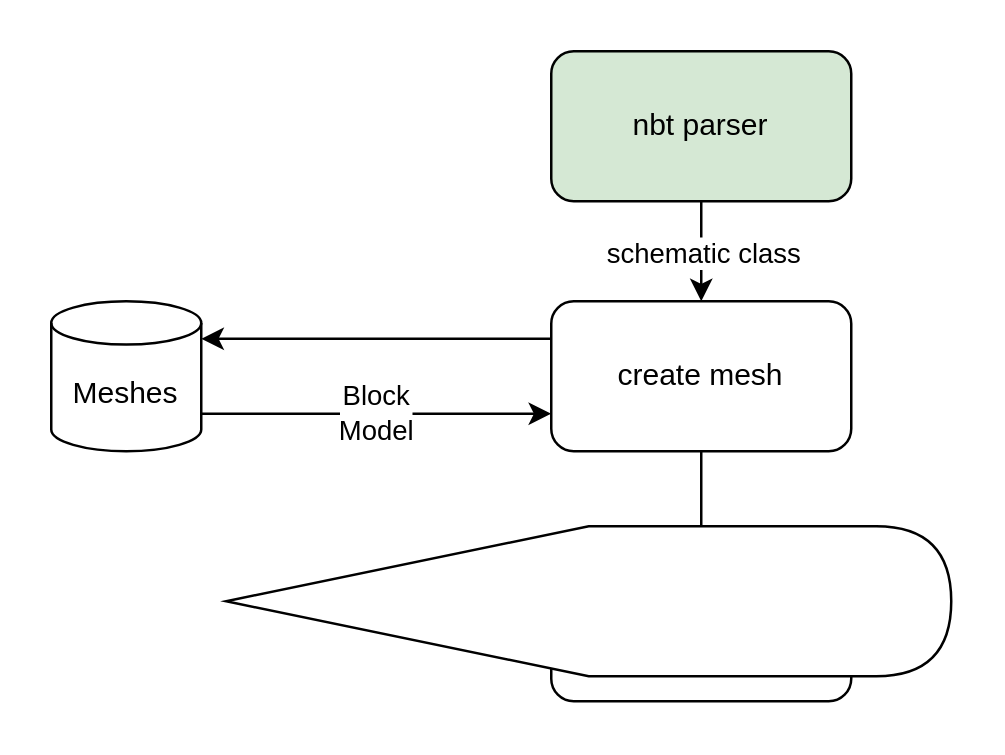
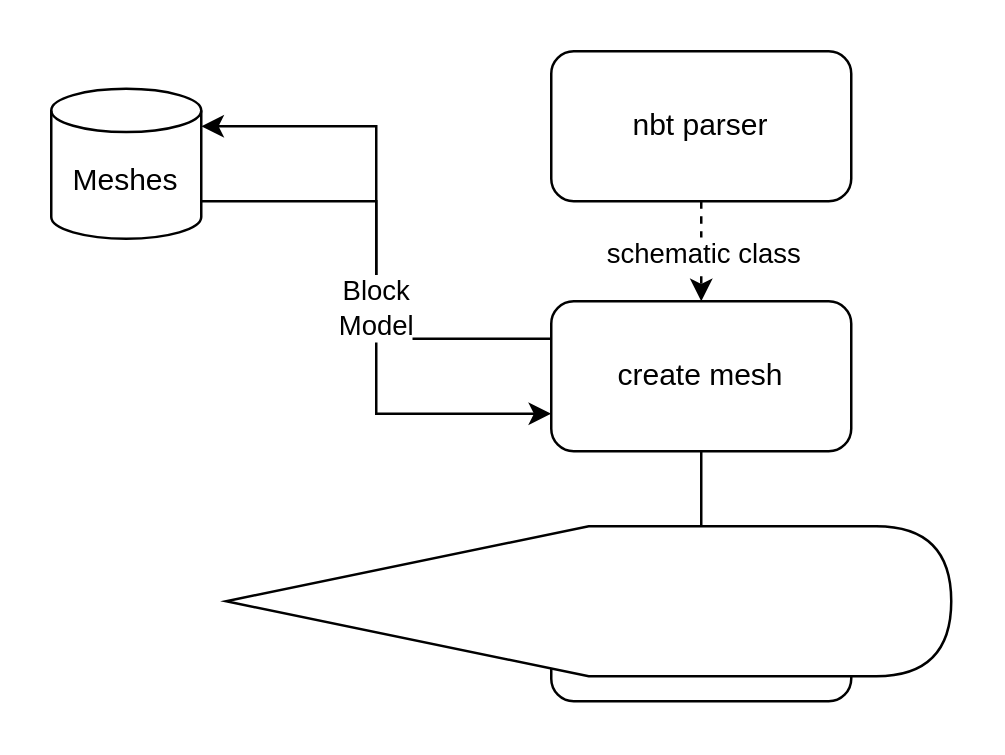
(701, 126) -> (701, 126)
(701, 217) -> (701, 217)
(126, 376) -> (126, 164)
